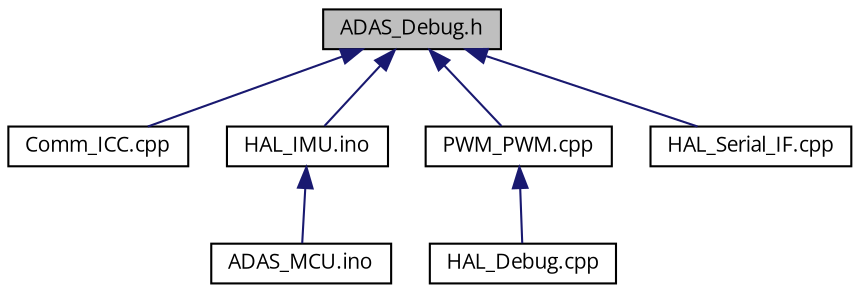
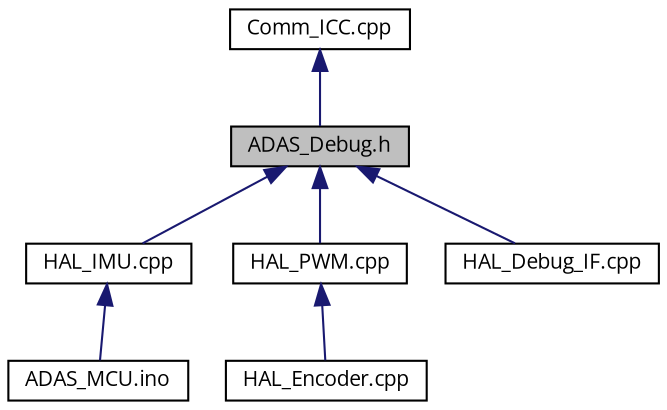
(245, 91) -> (320, 99)
(307, 146) -> (109, 264)
(519, 146) -> (320, 264)
(751, 146) -> (552, 264)
(523, 264) -> (326, 381)
